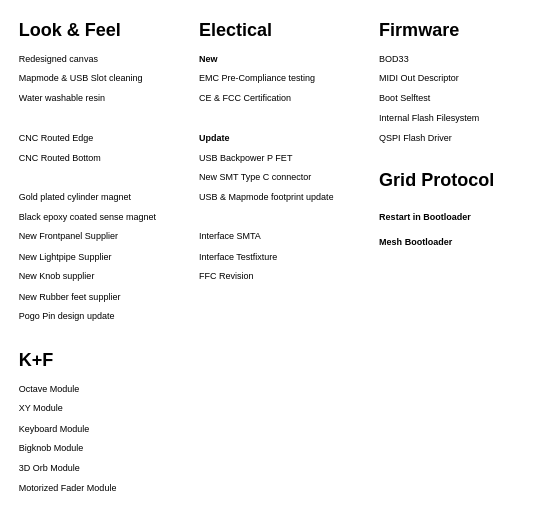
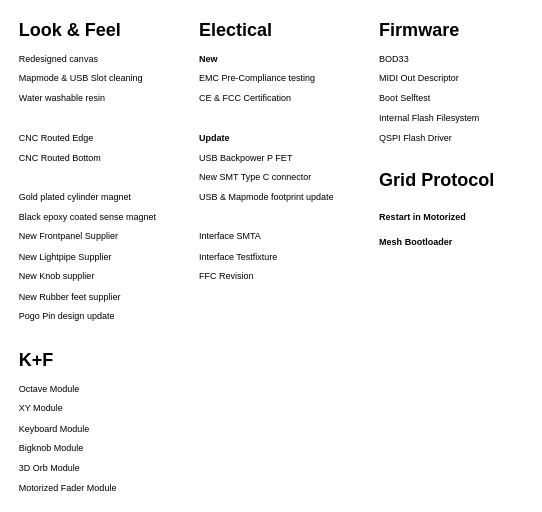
(451, 174) -> (451, 174)
